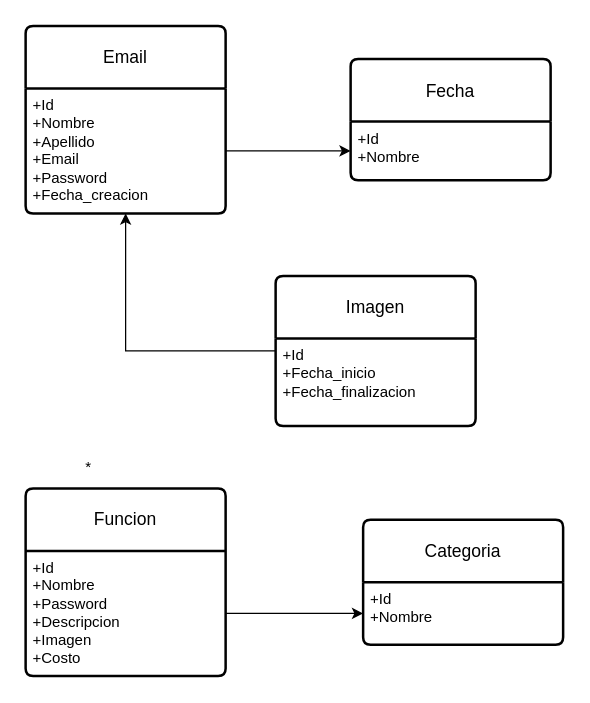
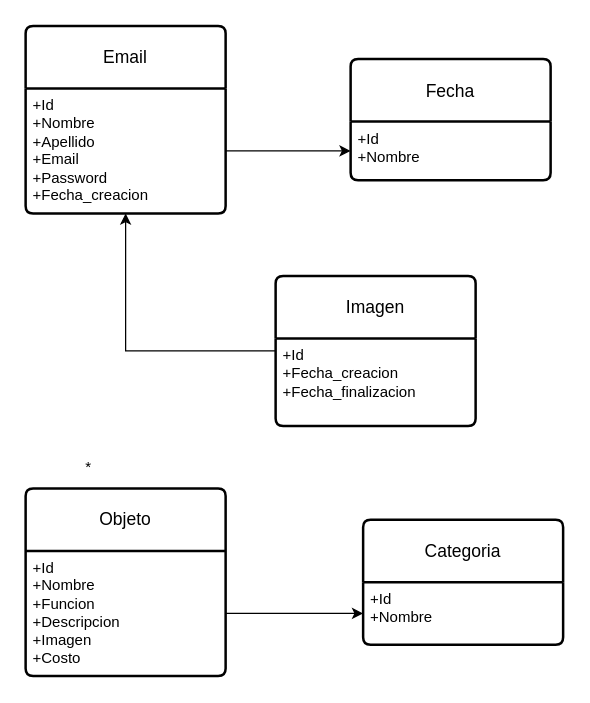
(355, 374) -> (355, 374)
(126, 519) -> (126, 519)
(80, 613) -> (80, 613)
